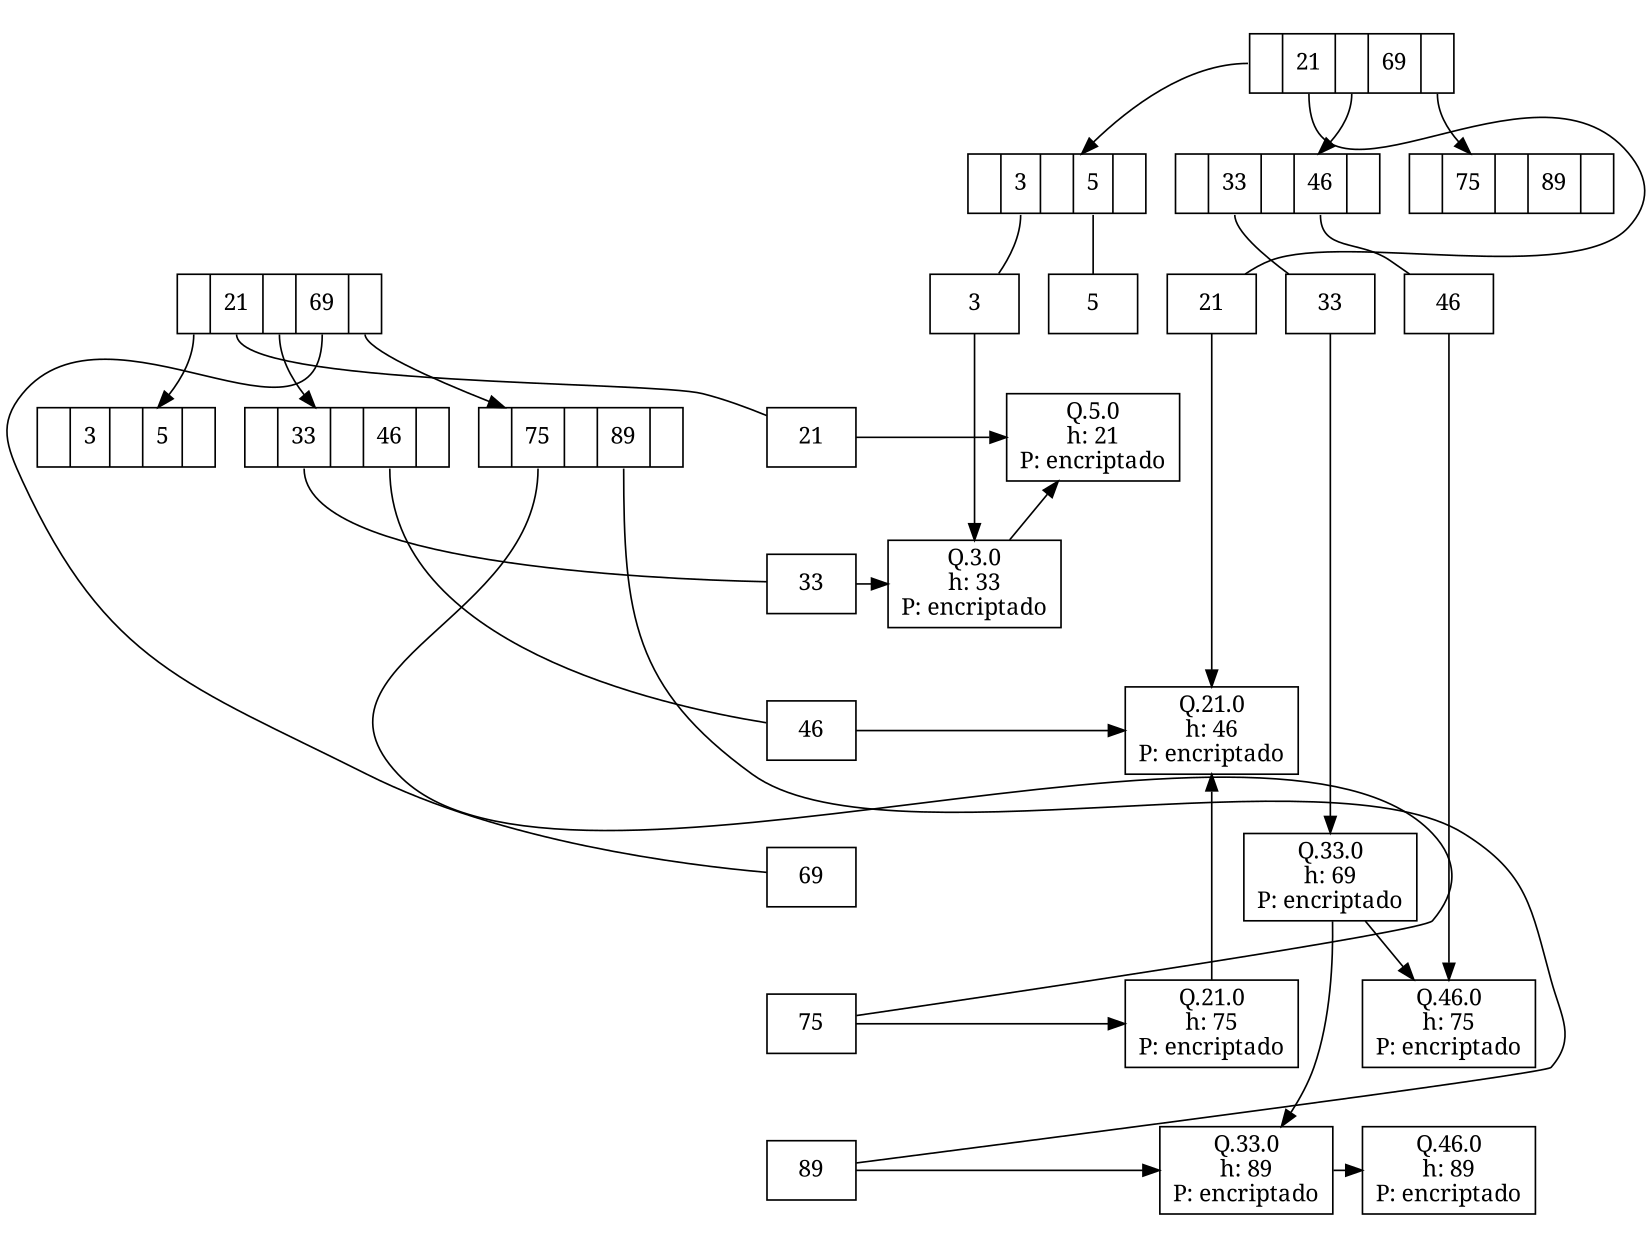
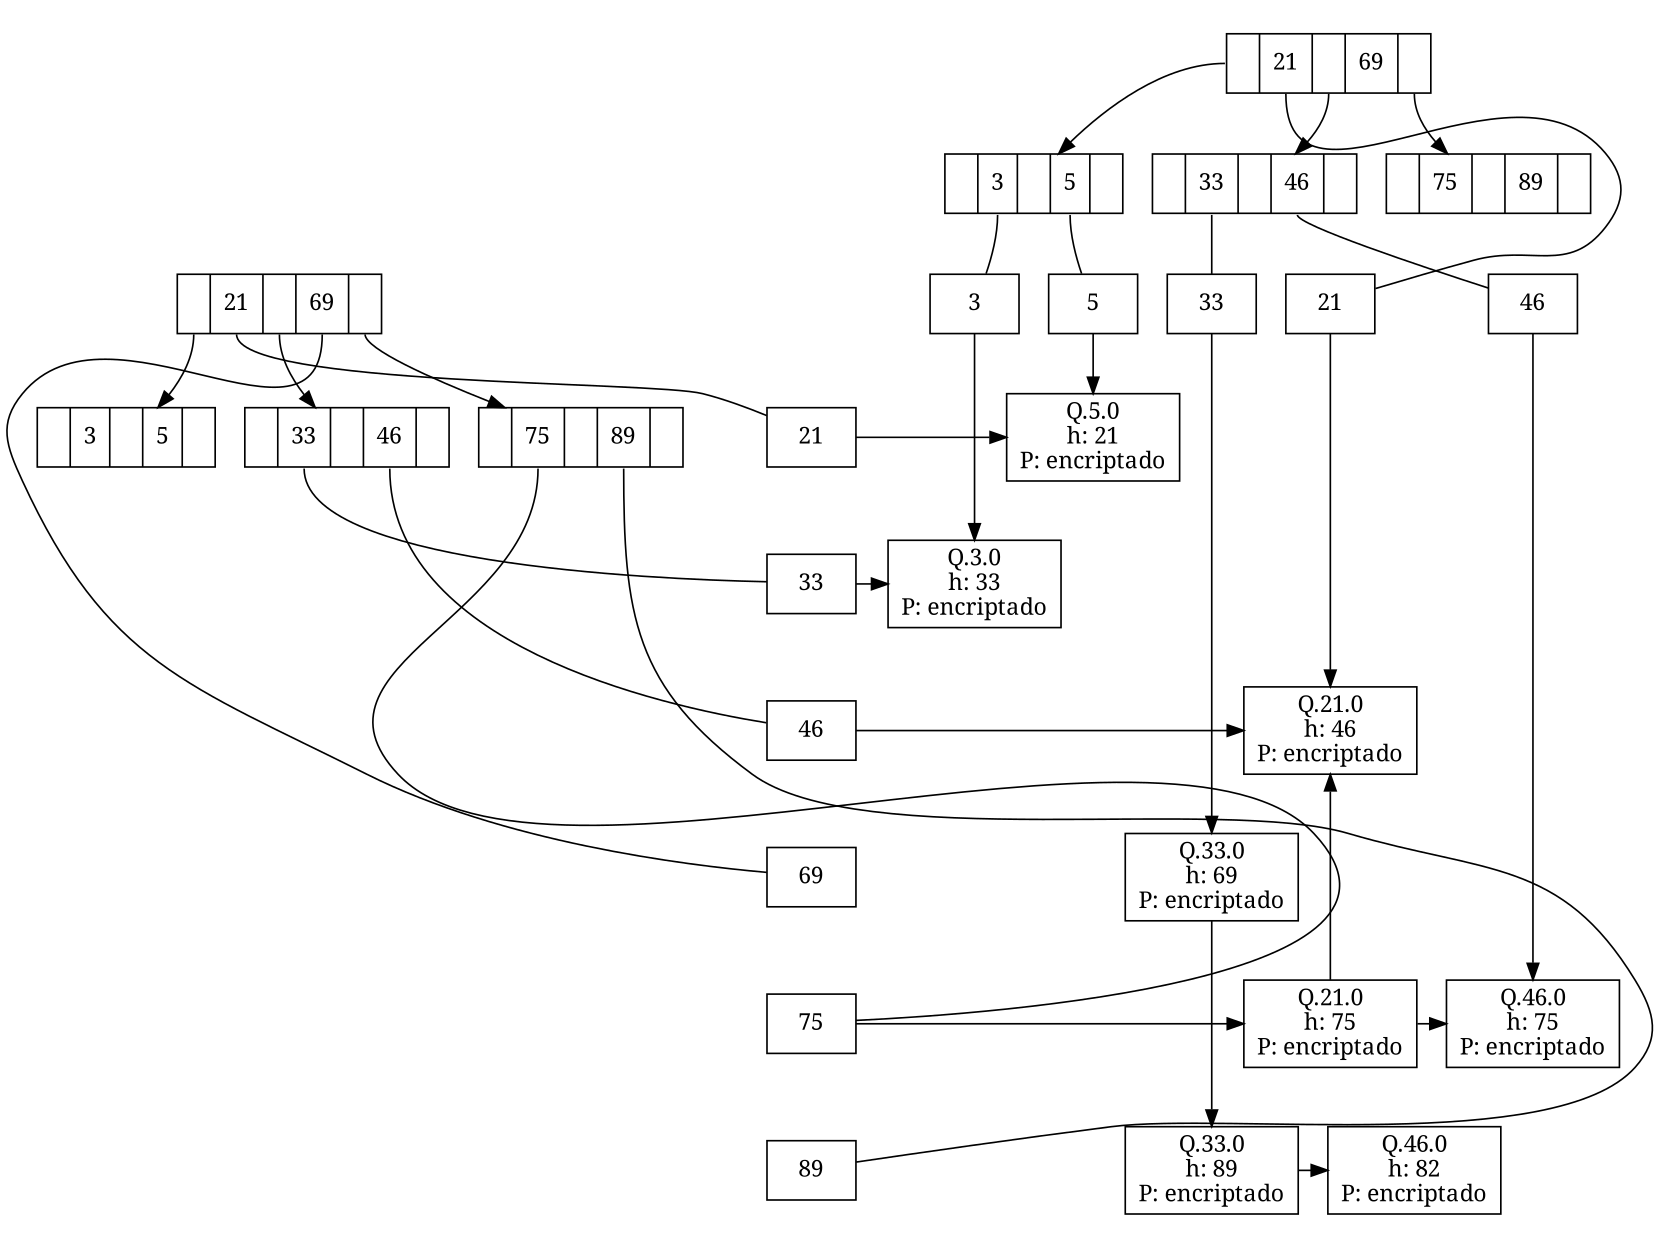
(1029, 517) -> (1093, 355)
(1384, 944) -> (1423, 1024)
(999, 1170) -> none
(1449, 1170) -> (1414, 1170)
